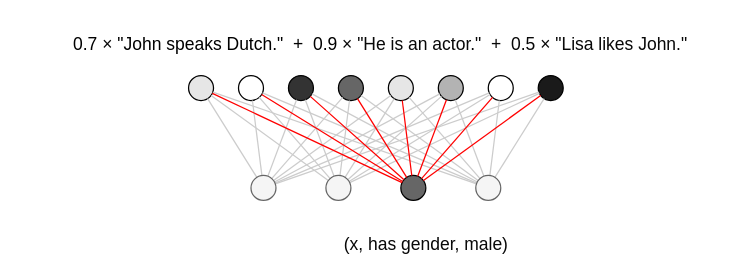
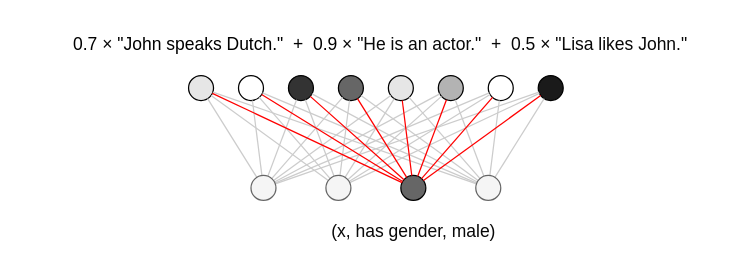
(426, 244) -> (413, 232)
